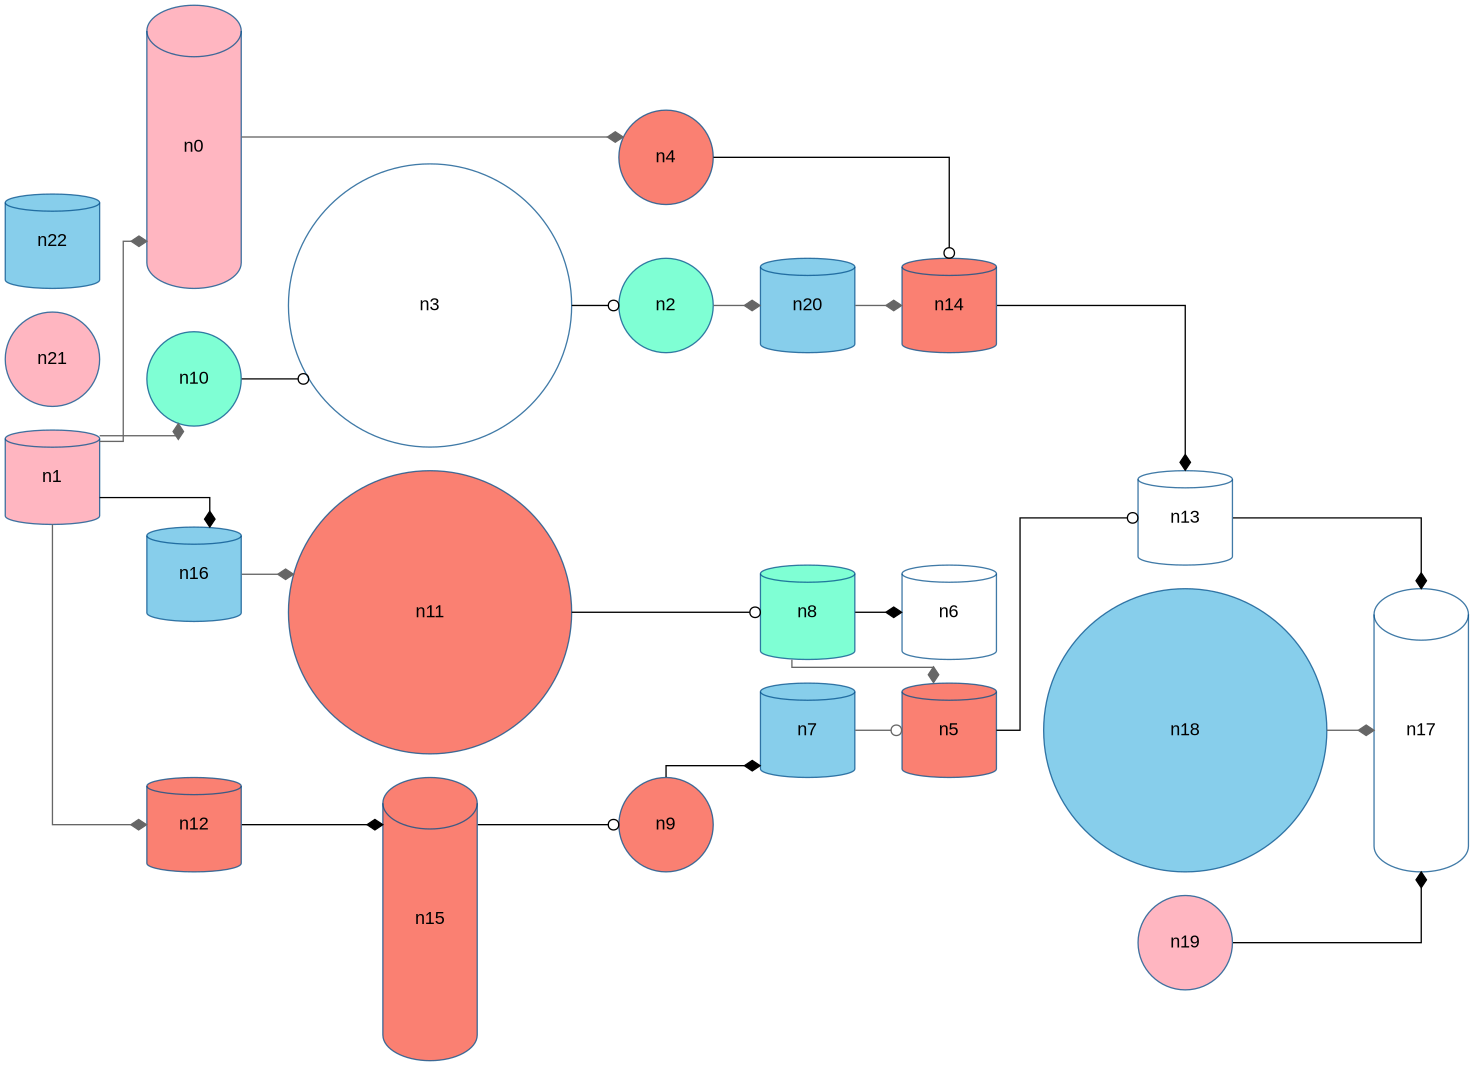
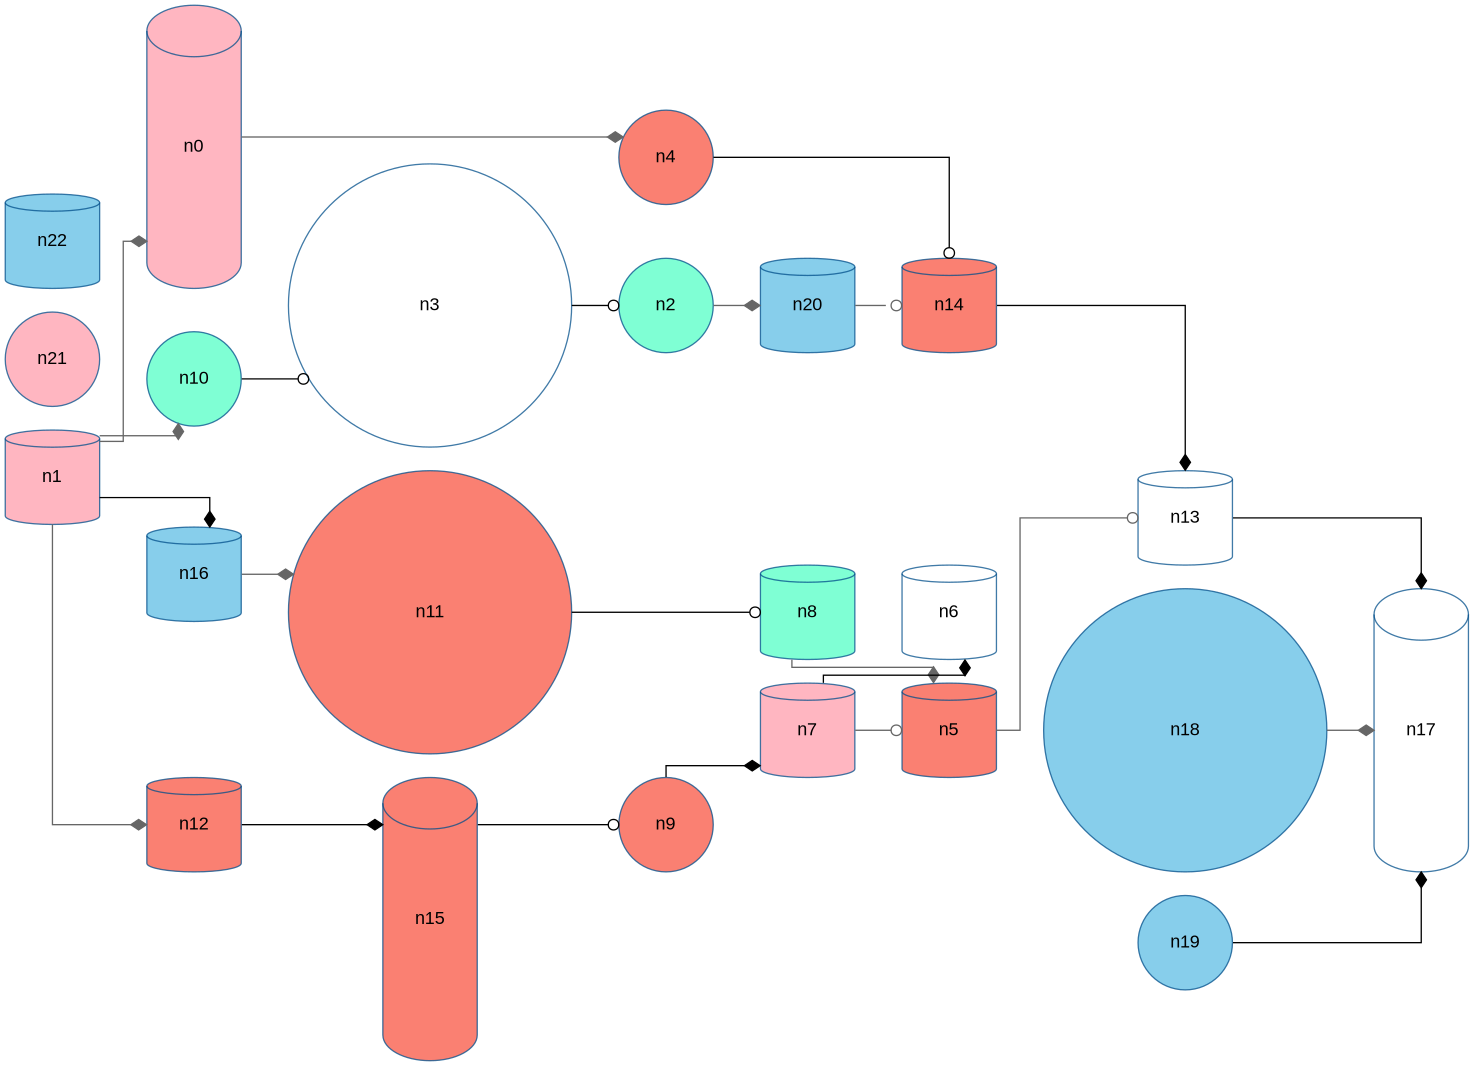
(871, 305) -> (871, 305)
(1020, 582) -> (1020, 582)
(871, 612) -> (891, 675)
(808, 730) -> (808, 730)
(1185, 943) -> (1185, 943)
